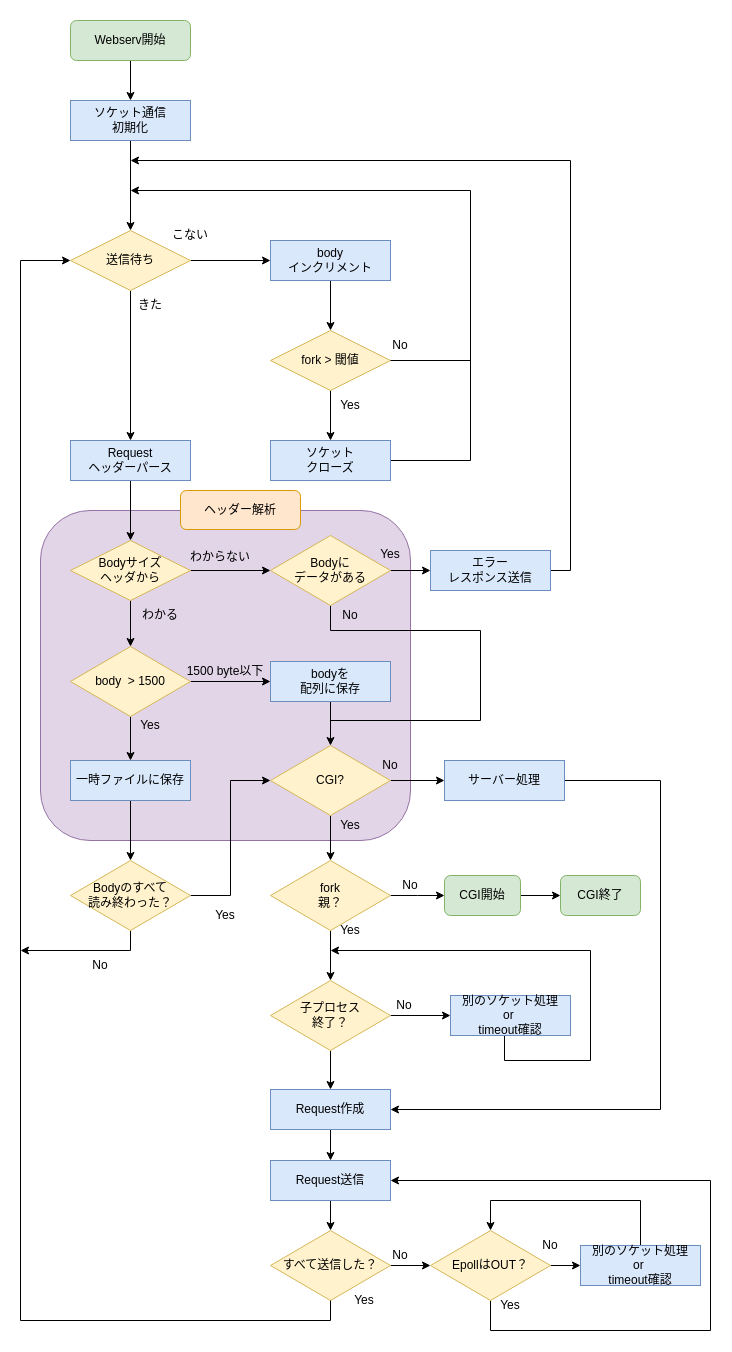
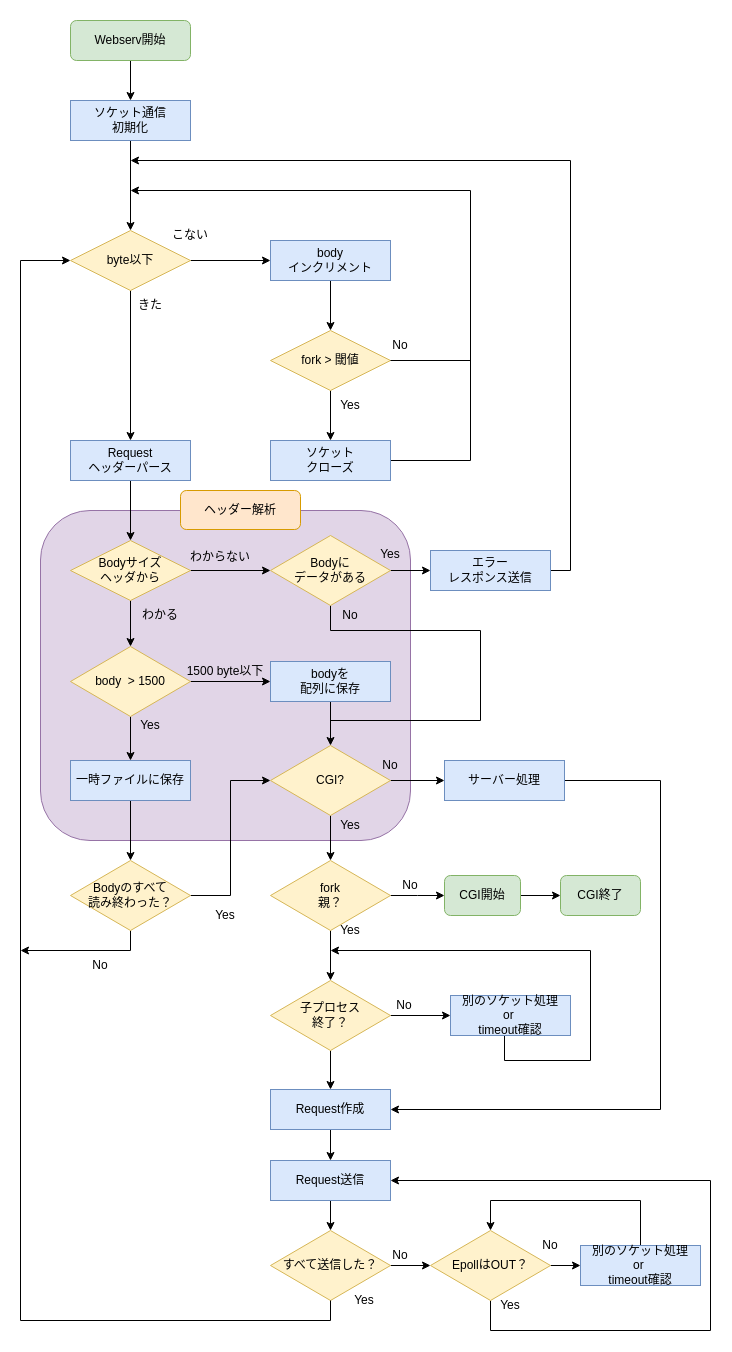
(131, 261) -> (131, 261)
